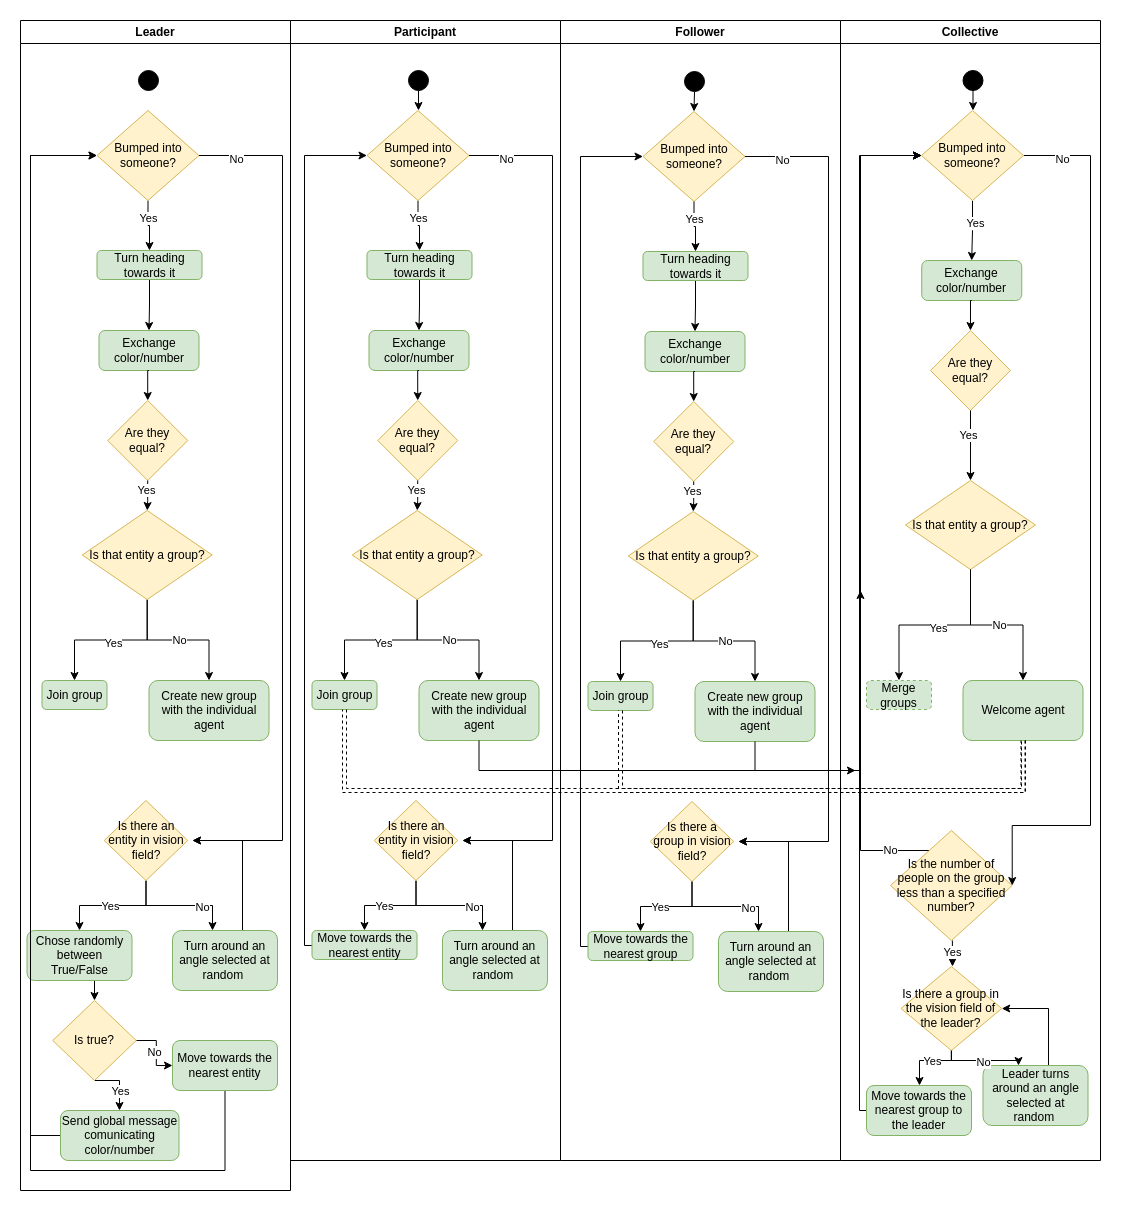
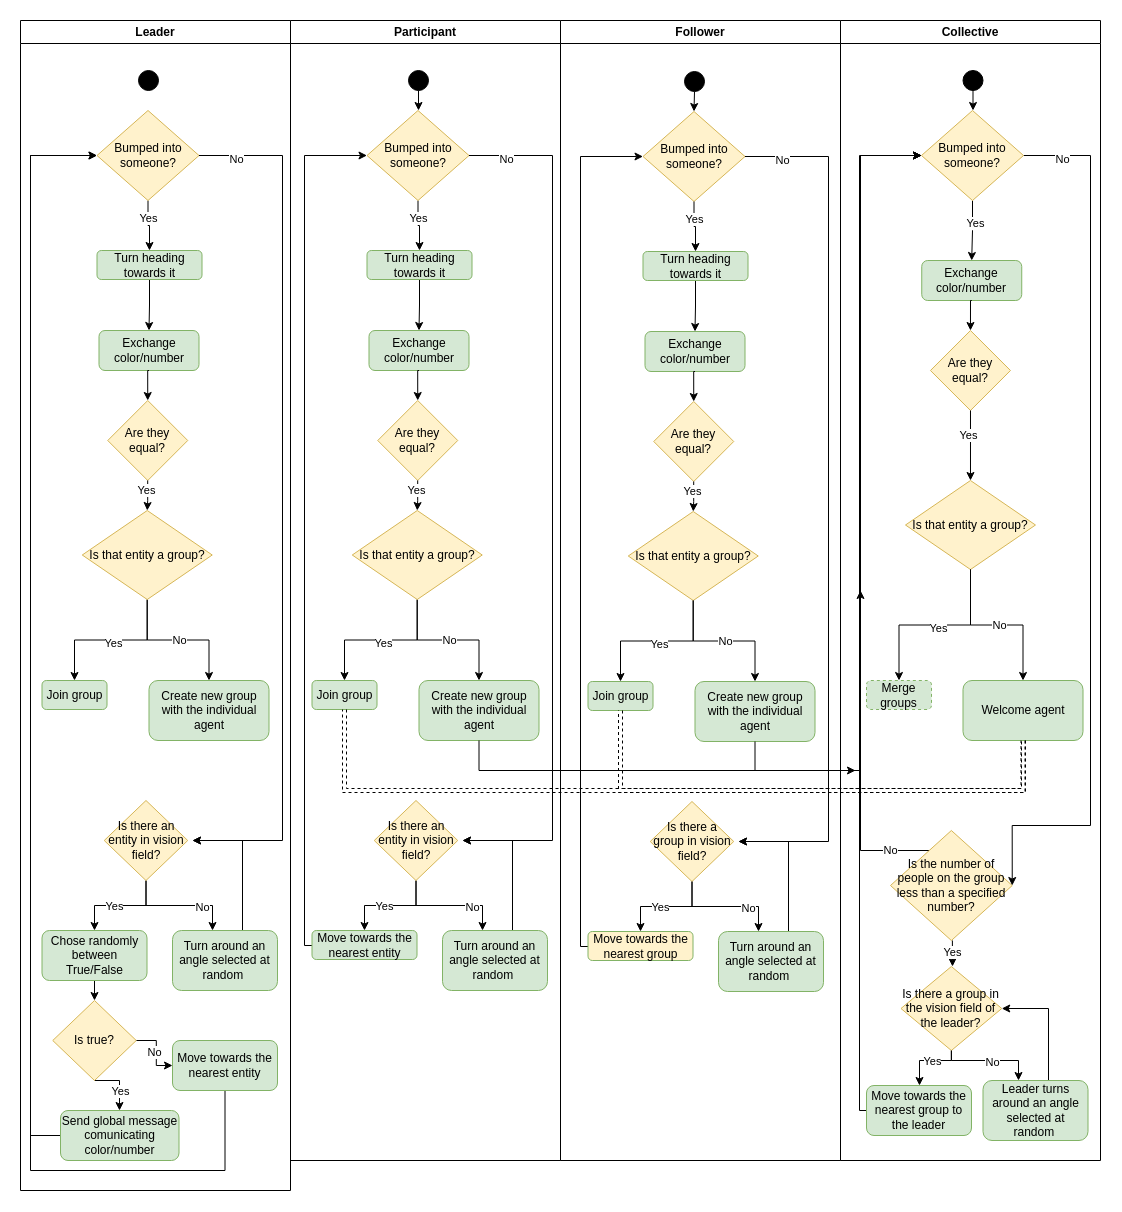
(641, 946) -> (641, 946)
(80, 956) -> (95, 956)
(1036, 1096) -> (1036, 1111)
